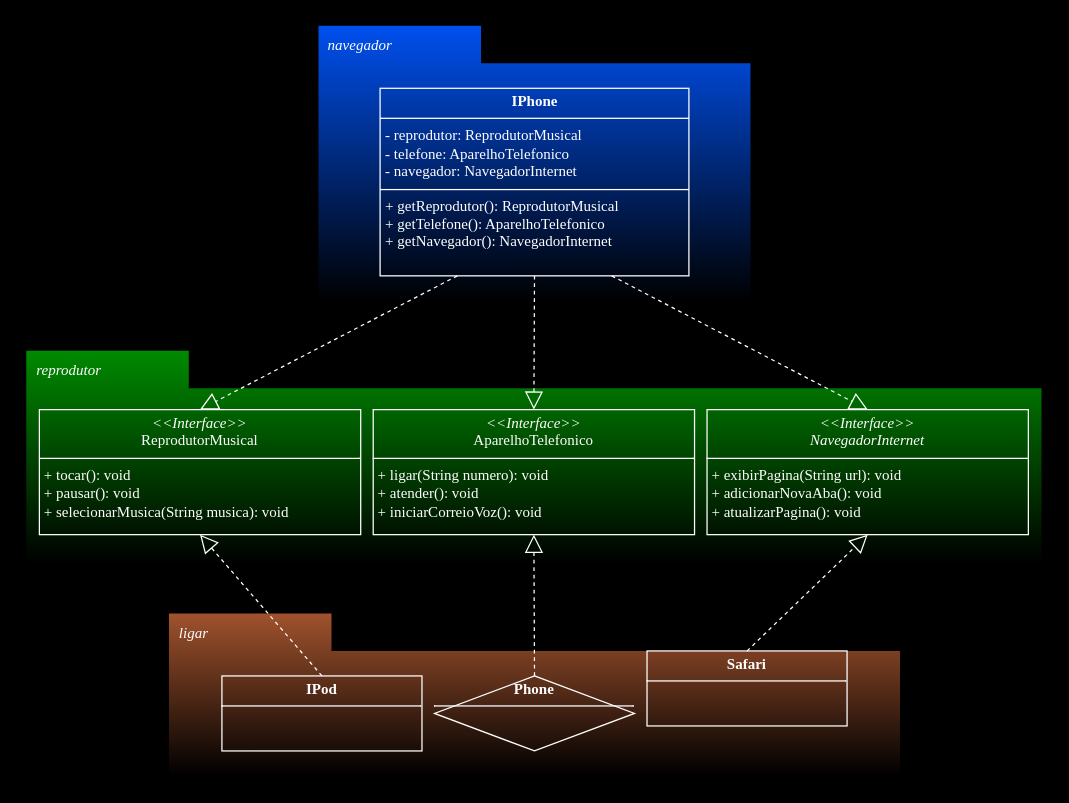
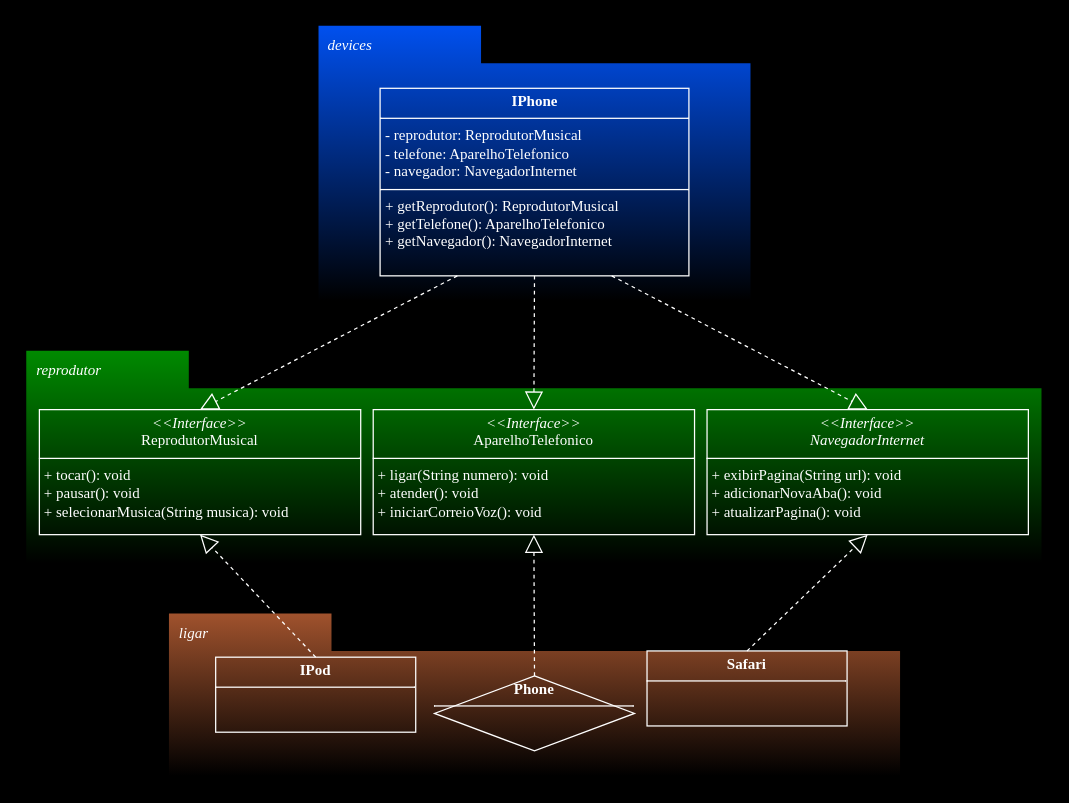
(366, 46) -> (356, 46)
(322, 713) -> (316, 694)
